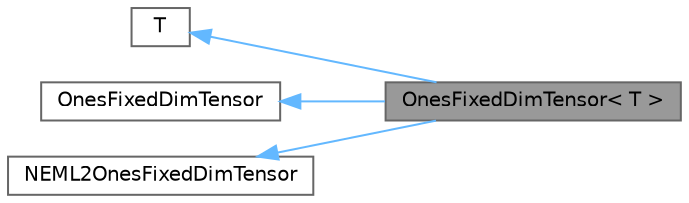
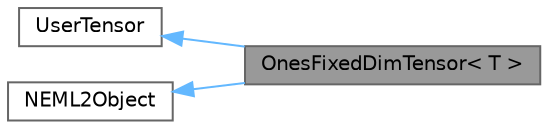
(161, 27) -> none
(161, 101) -> (90, 27)
(161, 176) -> (90, 101)
